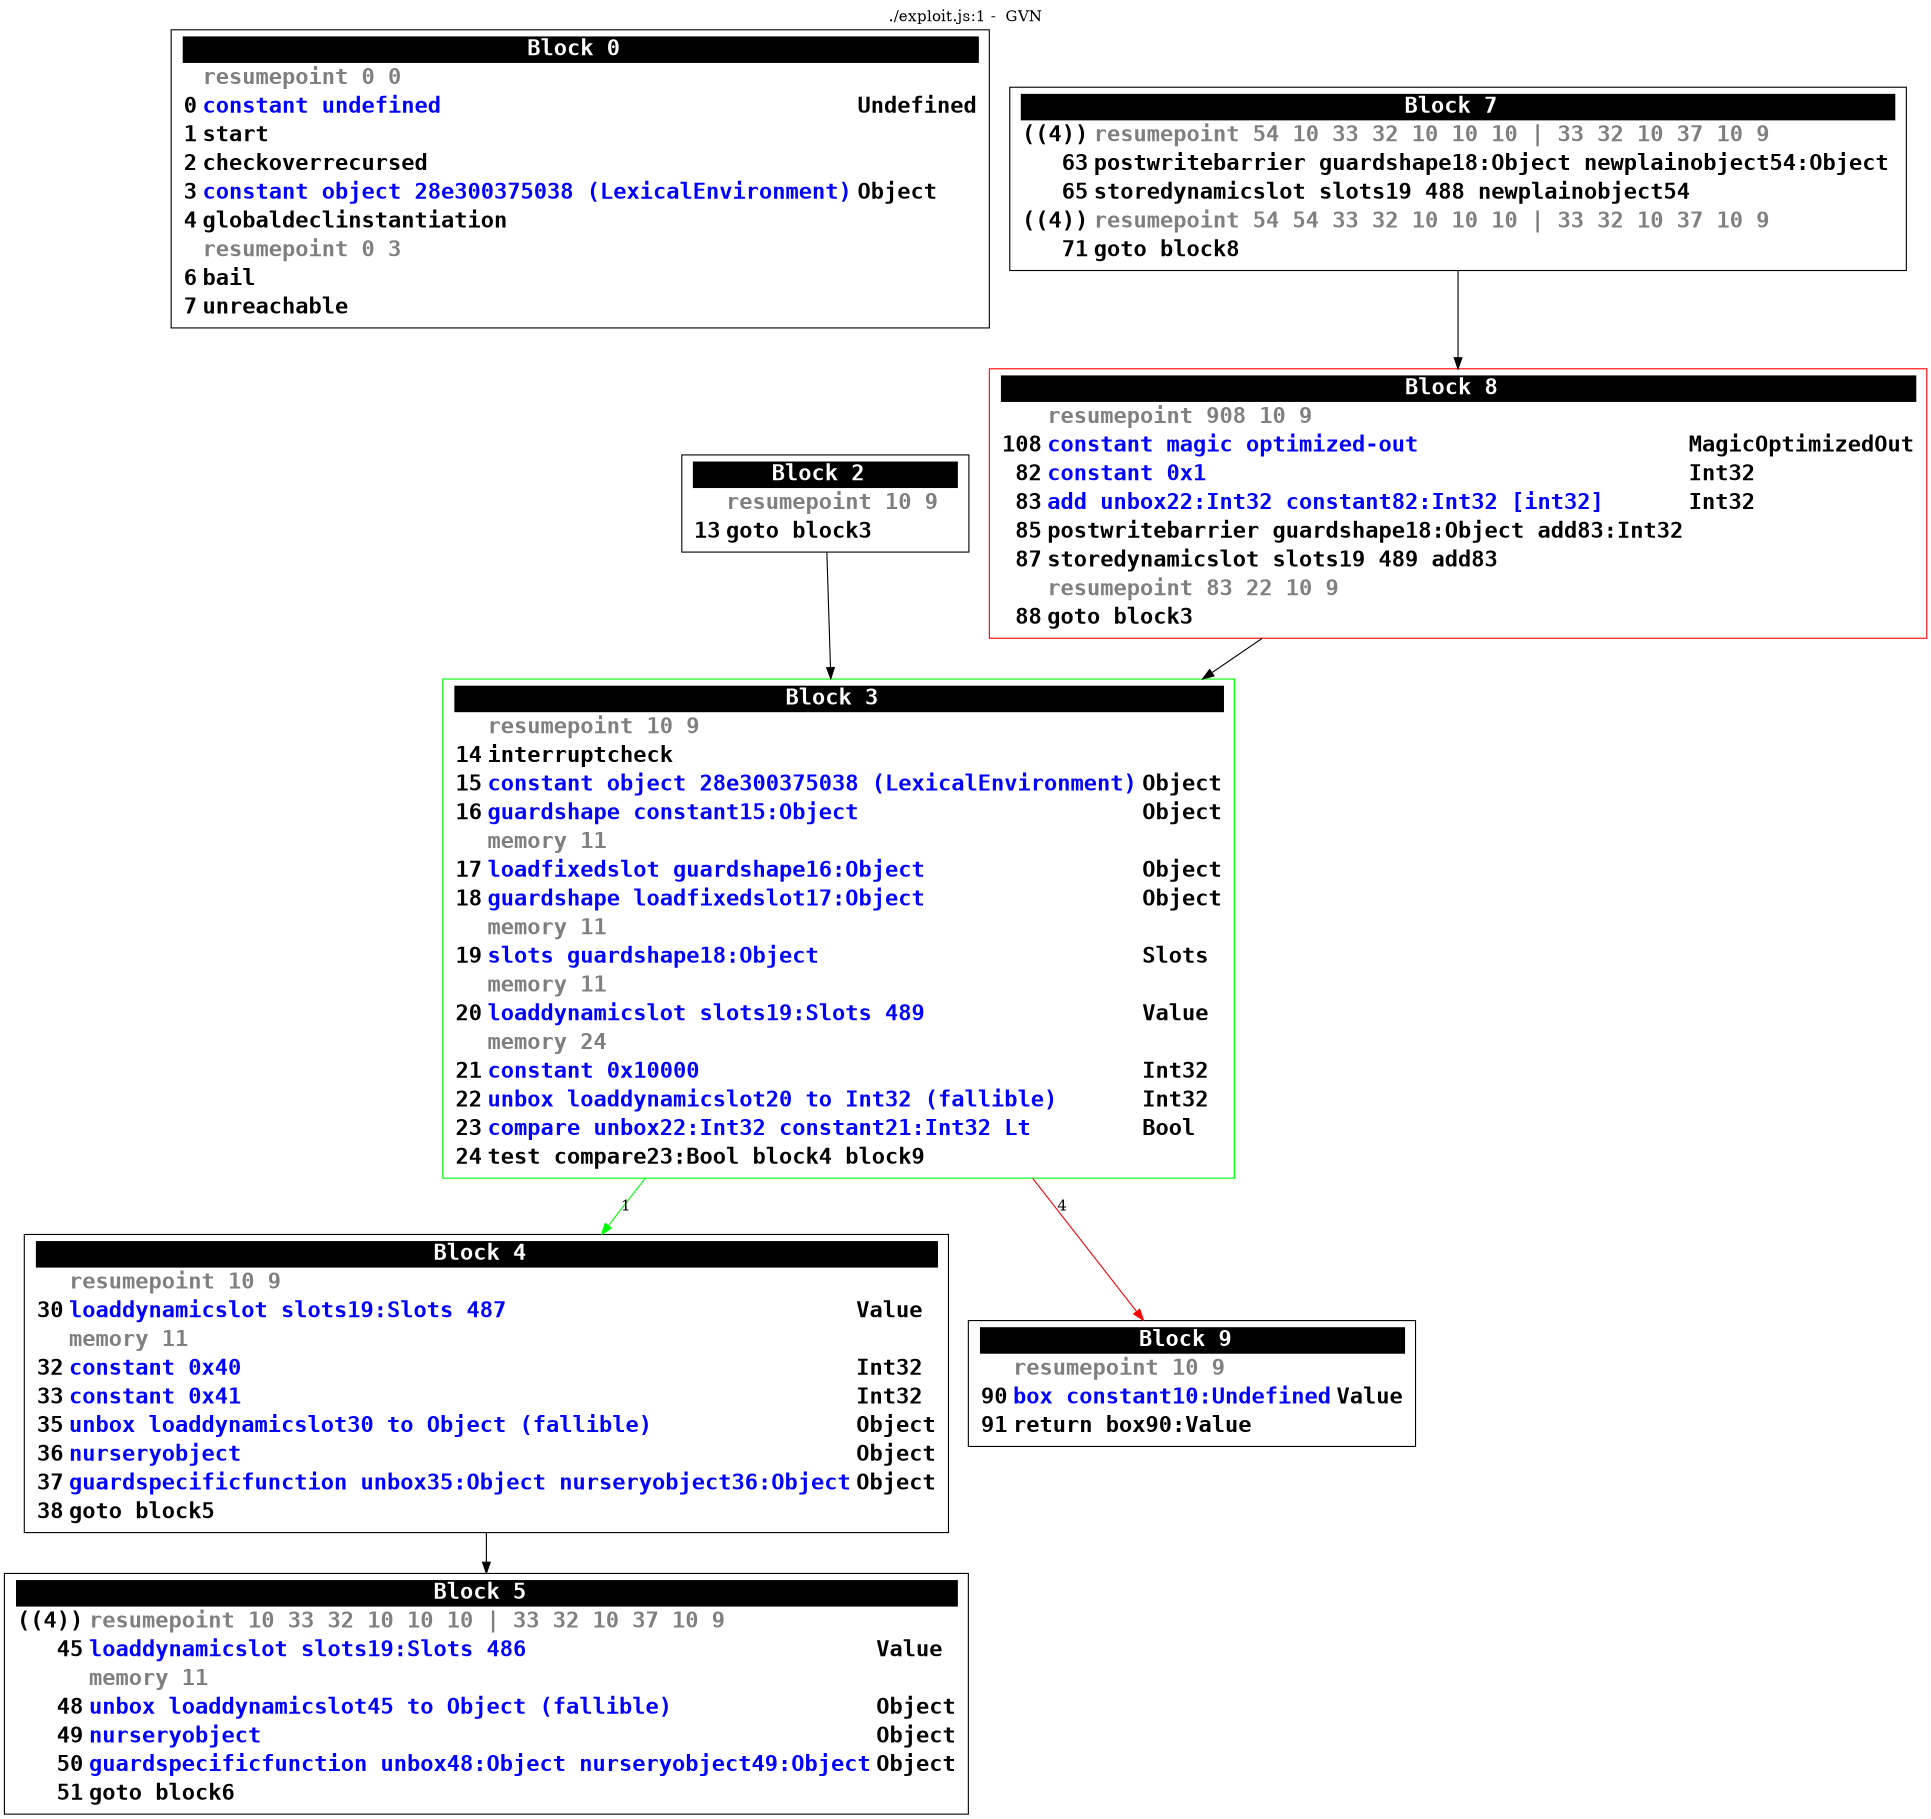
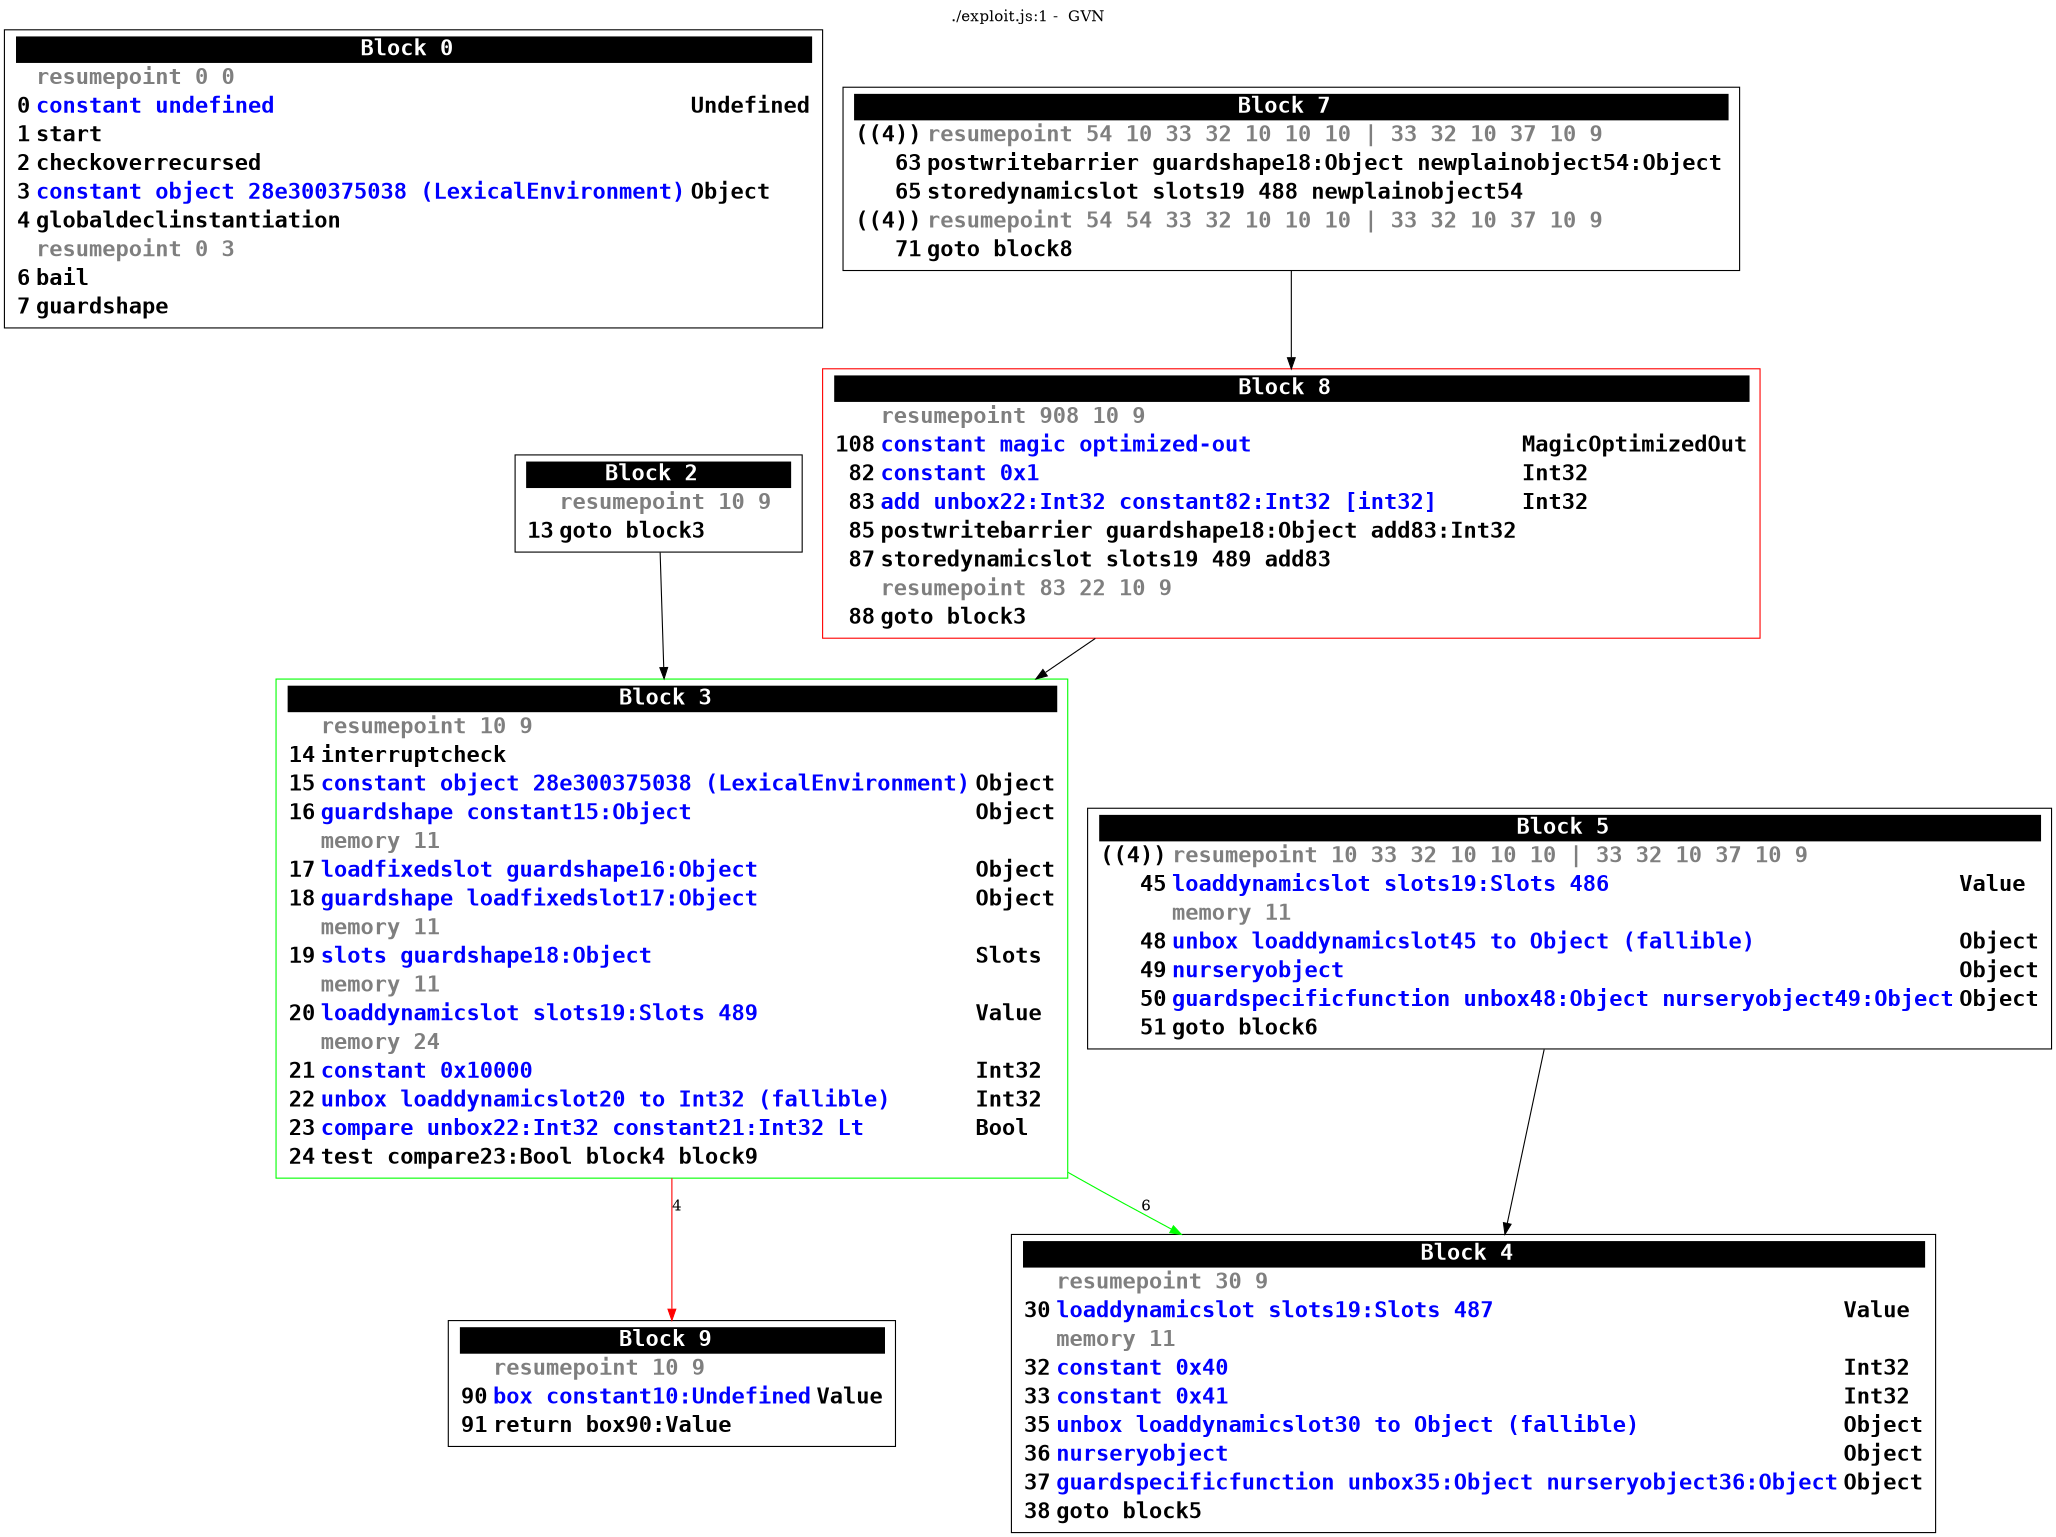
(276, 307) -> (103, 307)
(627, 1206) -> (1147, 1206)
(182, 1282) -> (1169, 1282)
(486, 1547) -> (1526, 1136)
